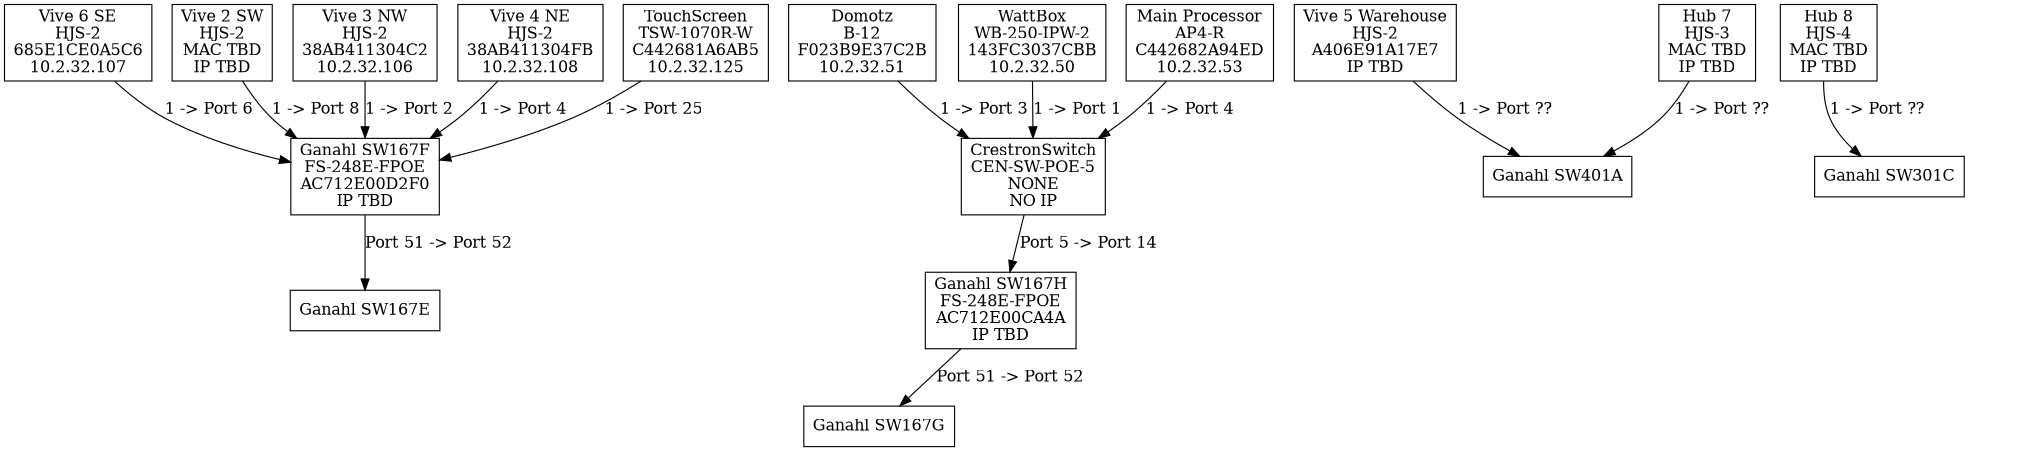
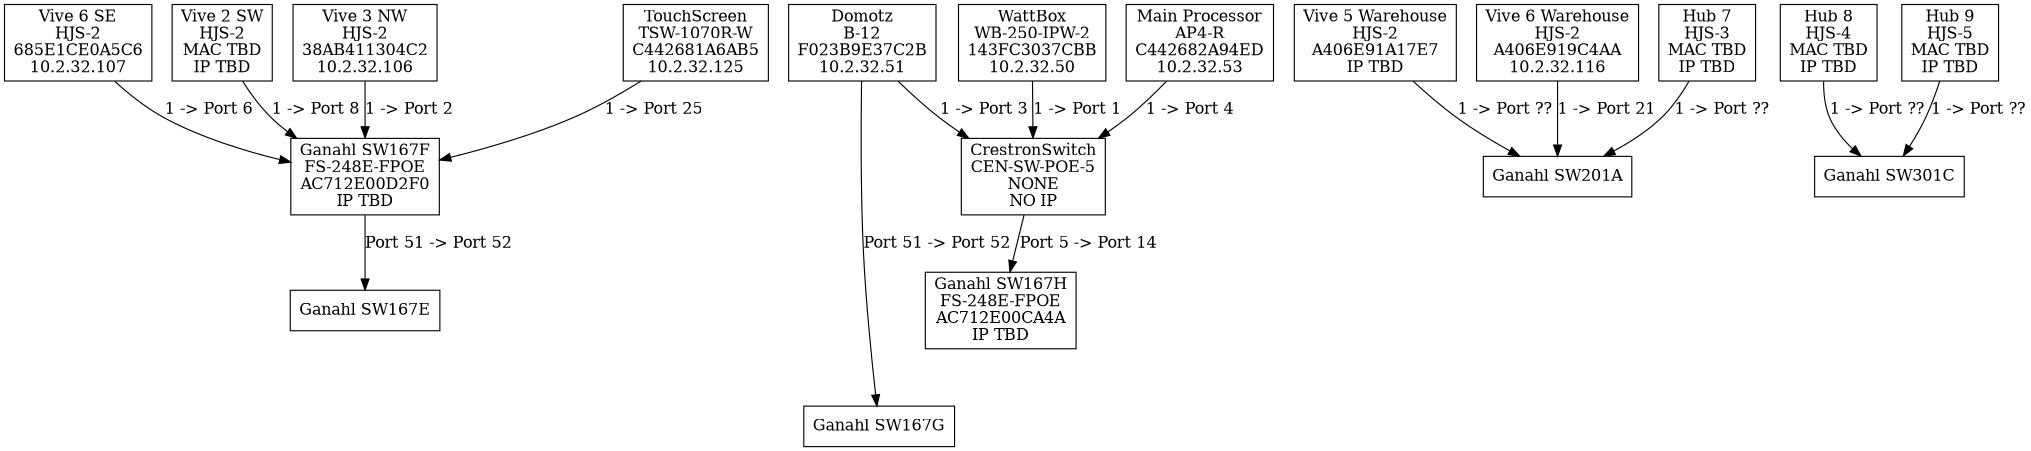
(530, 43) -> none
none -> (1558, 43)
none -> (1950, 43)
(1558, 177) -> (1558, 177)
(935, 373) -> (863, 238)
